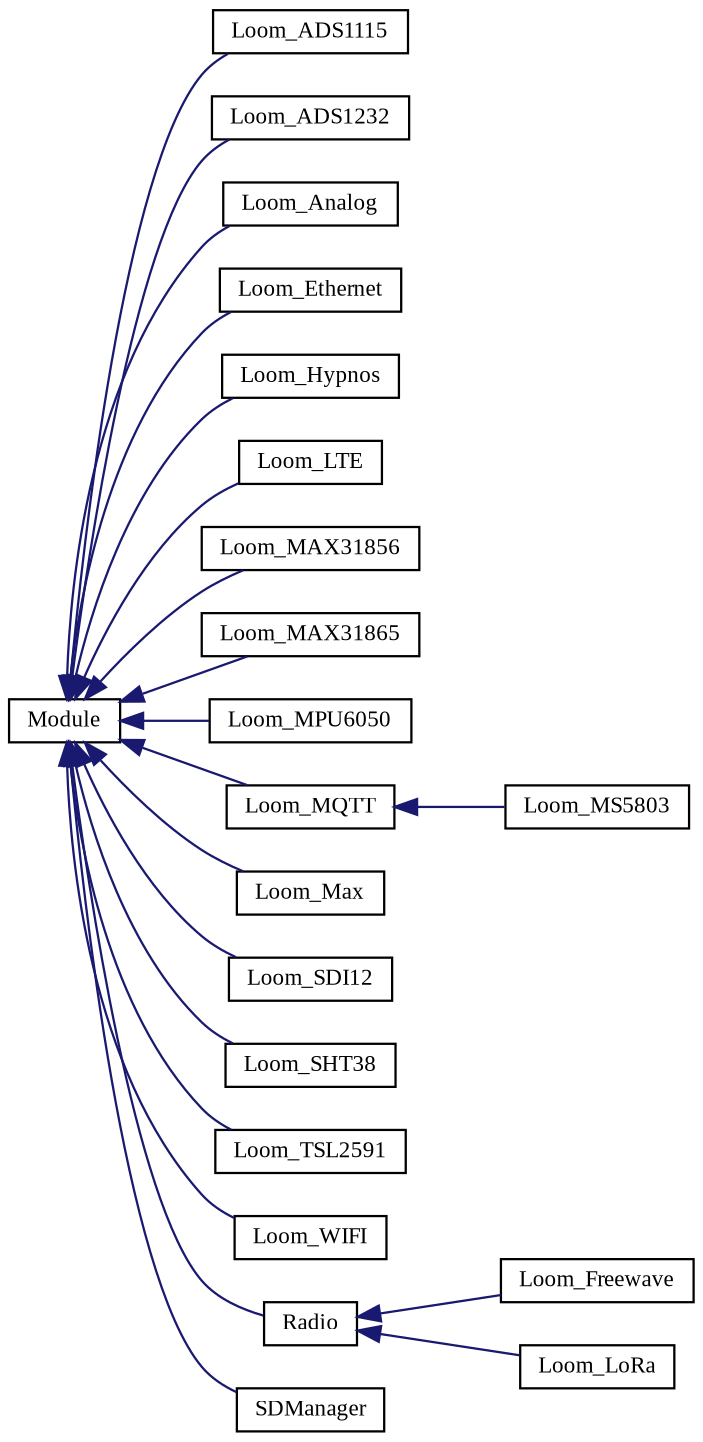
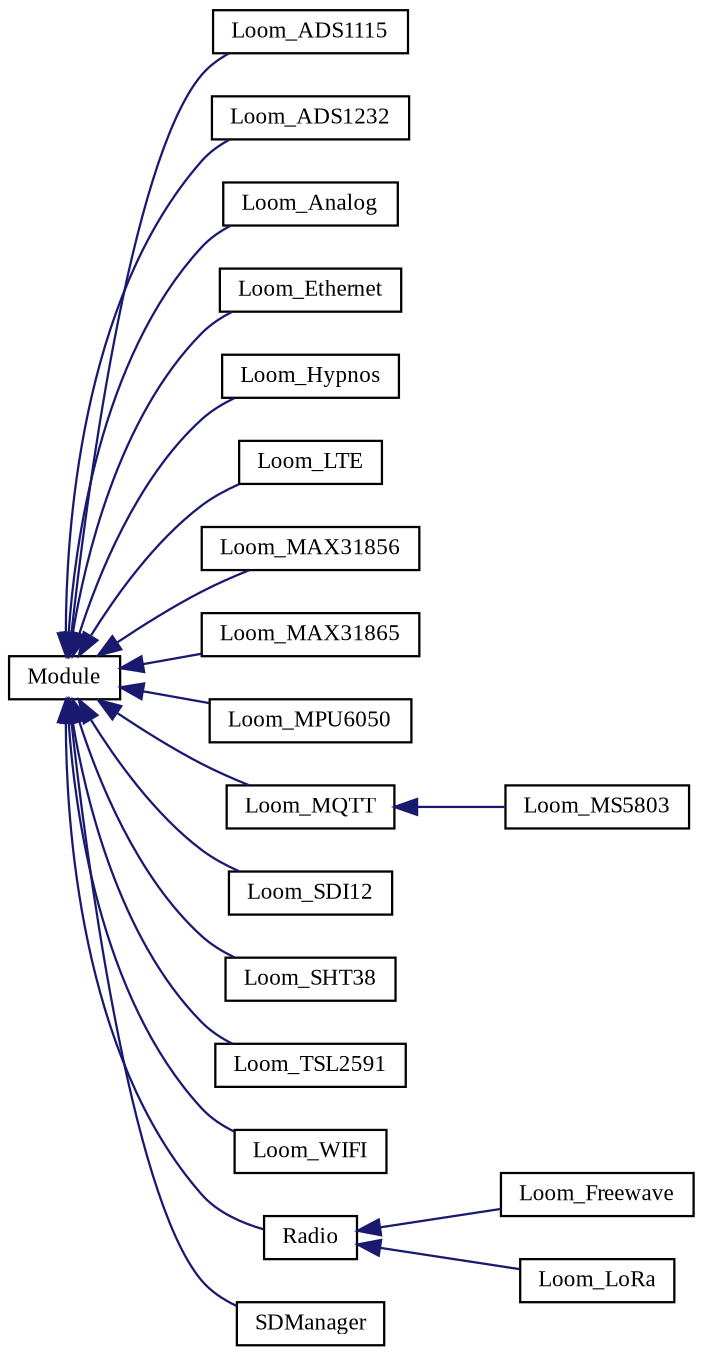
(311, 893) -> none
